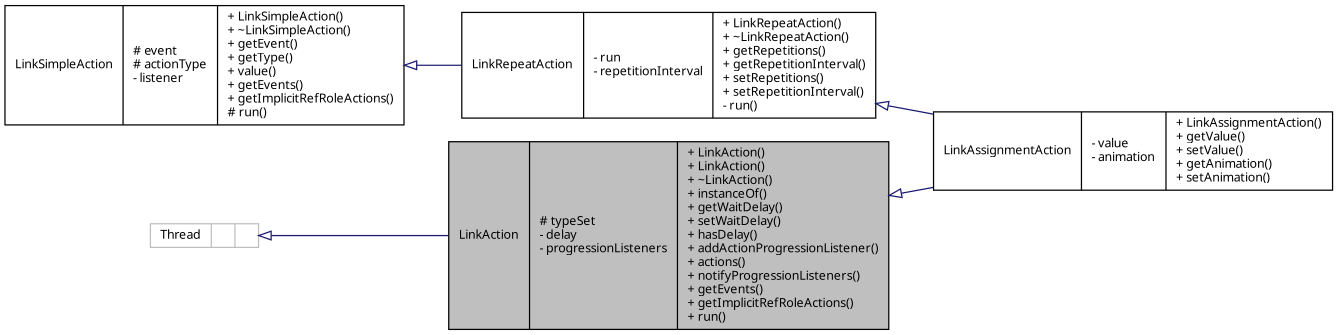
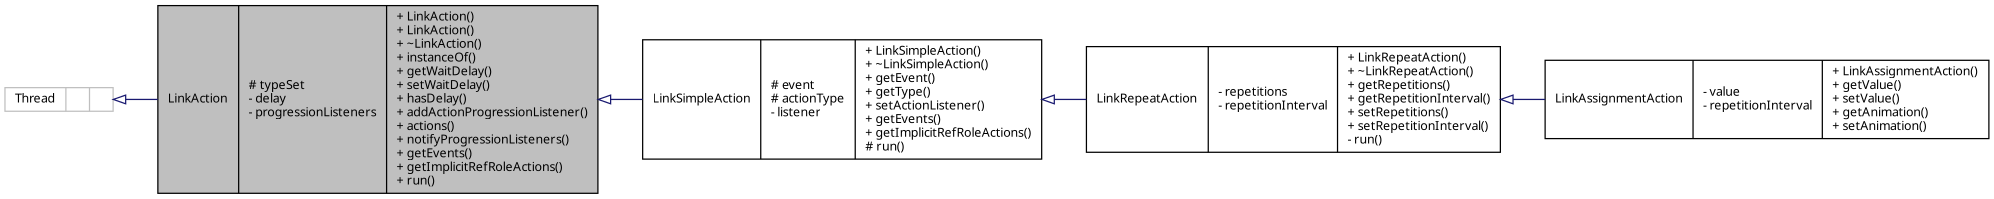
(607, 58) -> (1253, 92)
(252, 71) -> (925, 106)
(1124, 157) -> (1758, 106)
(917, 190) -> (627, 99)
